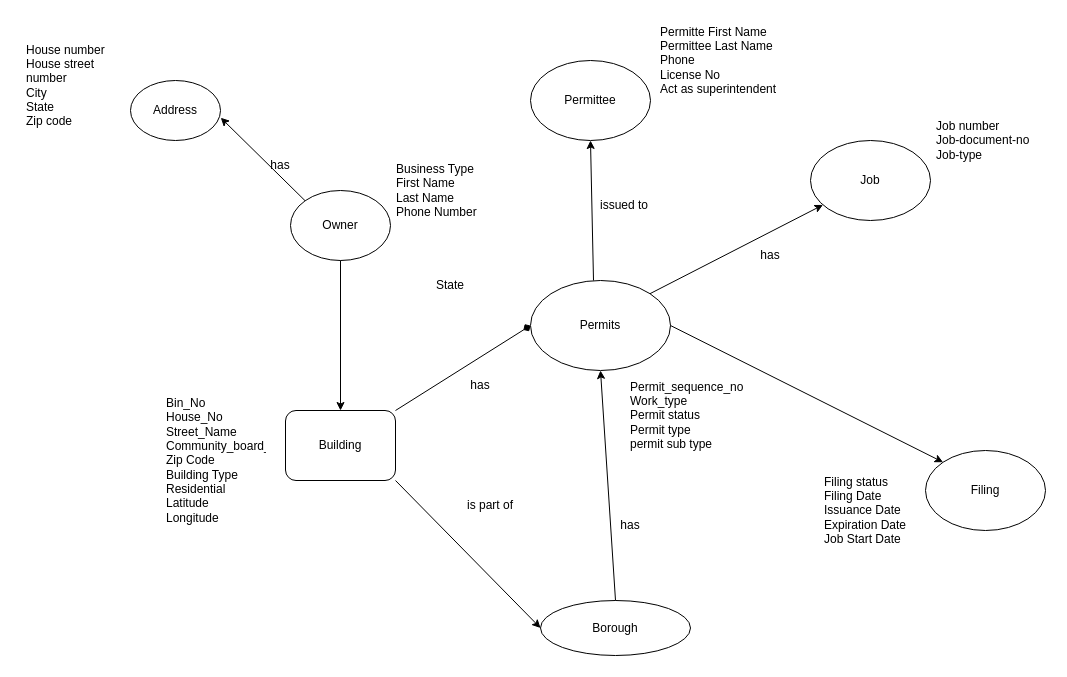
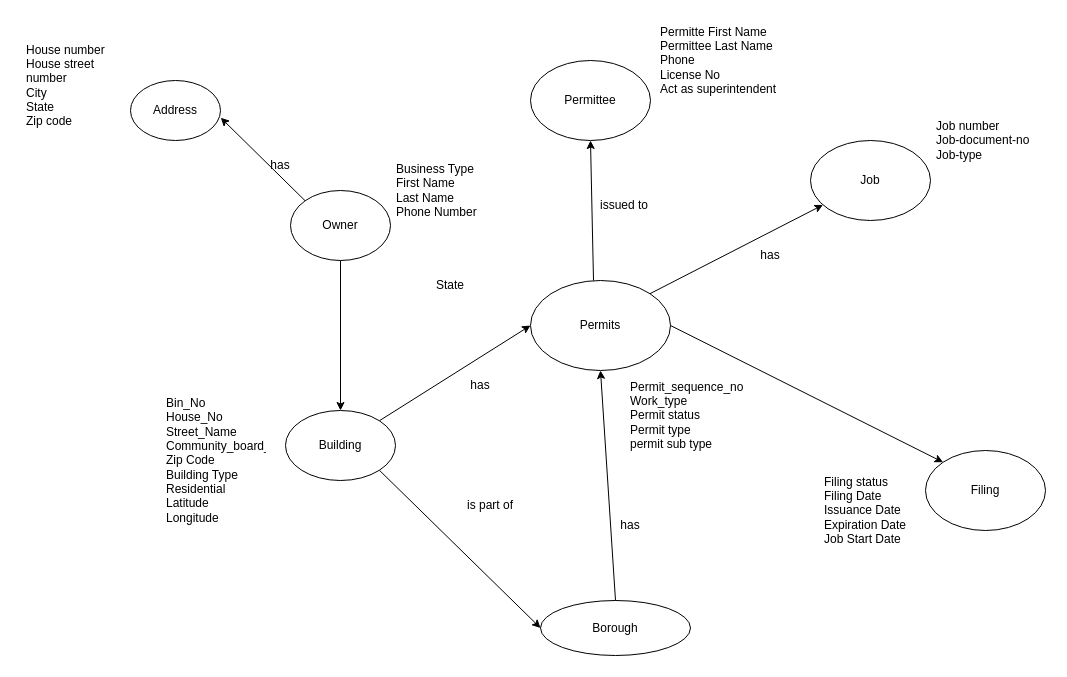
(523, 330) -> (523, 330)
(341, 446) -> (341, 446)
